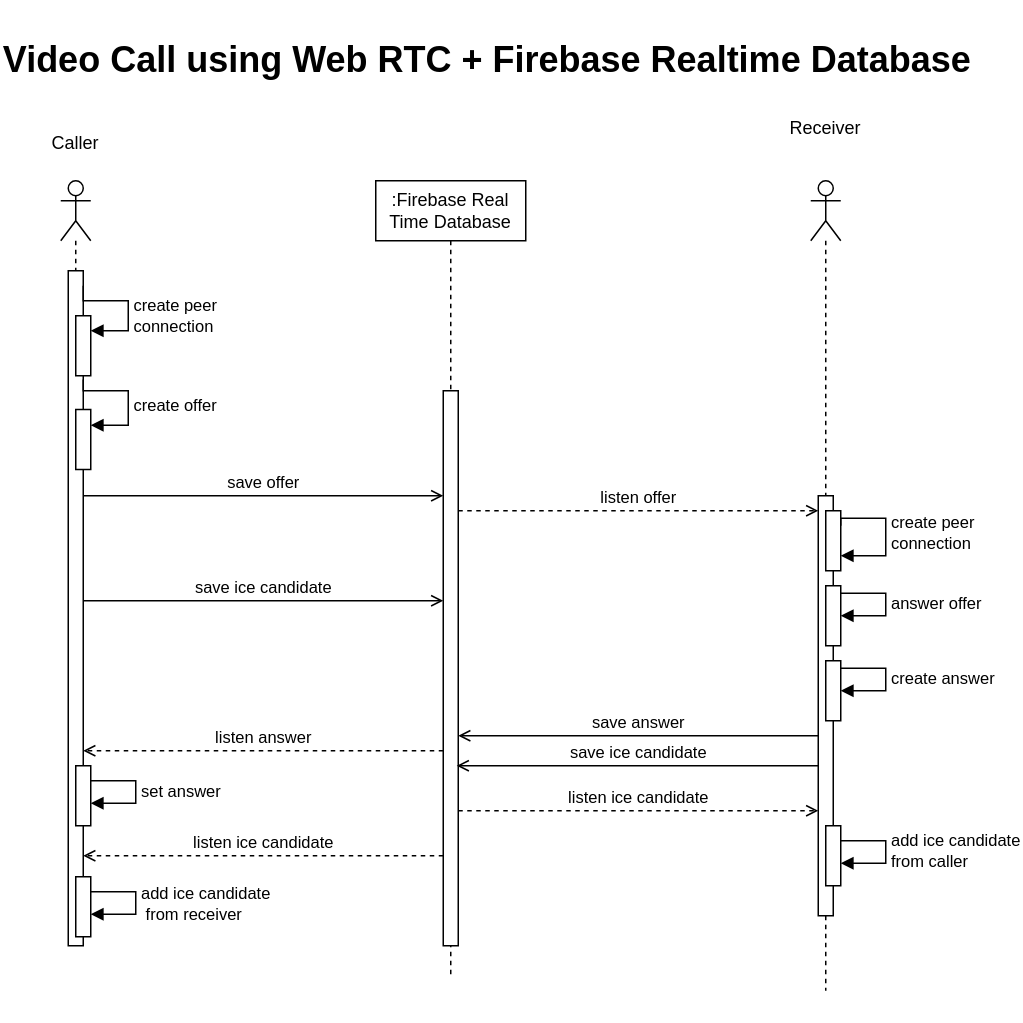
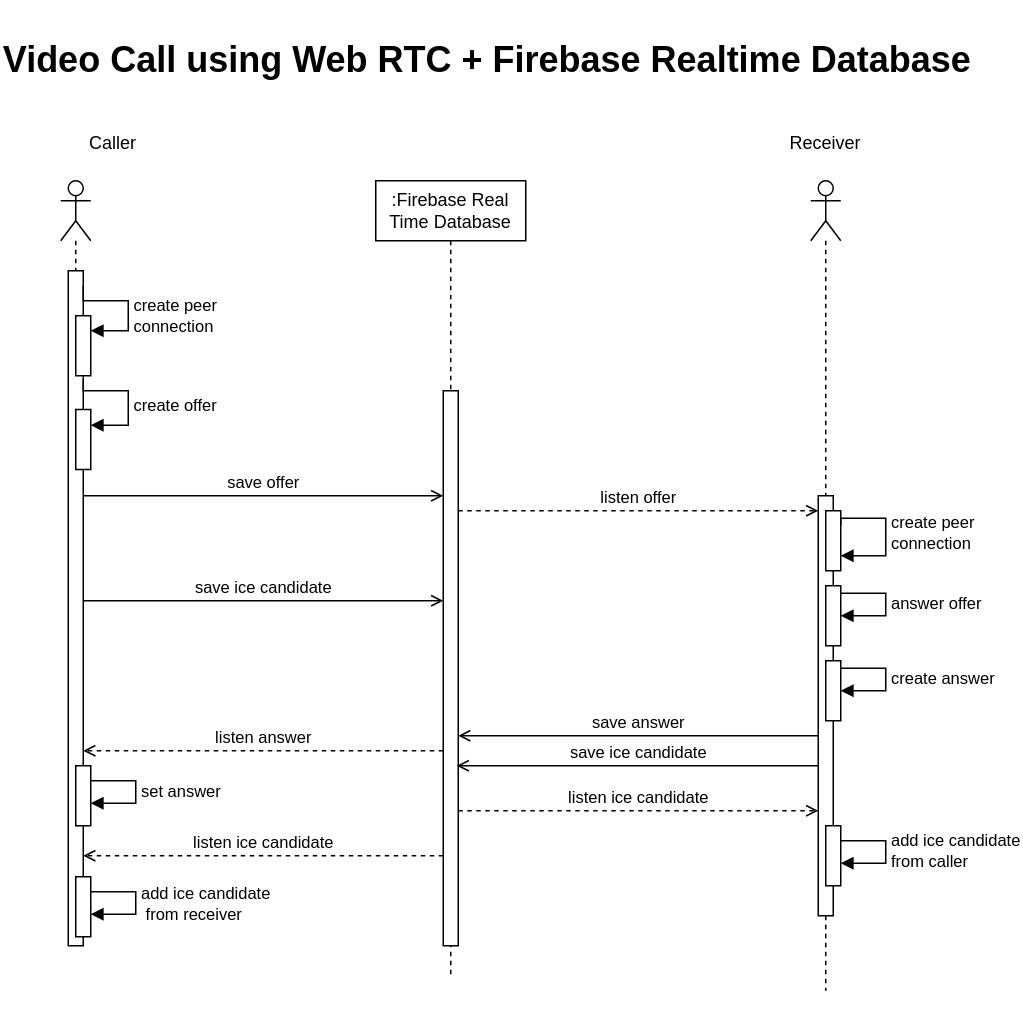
(826, 128) -> (826, 143)
(76, 143) -> (113, 143)
